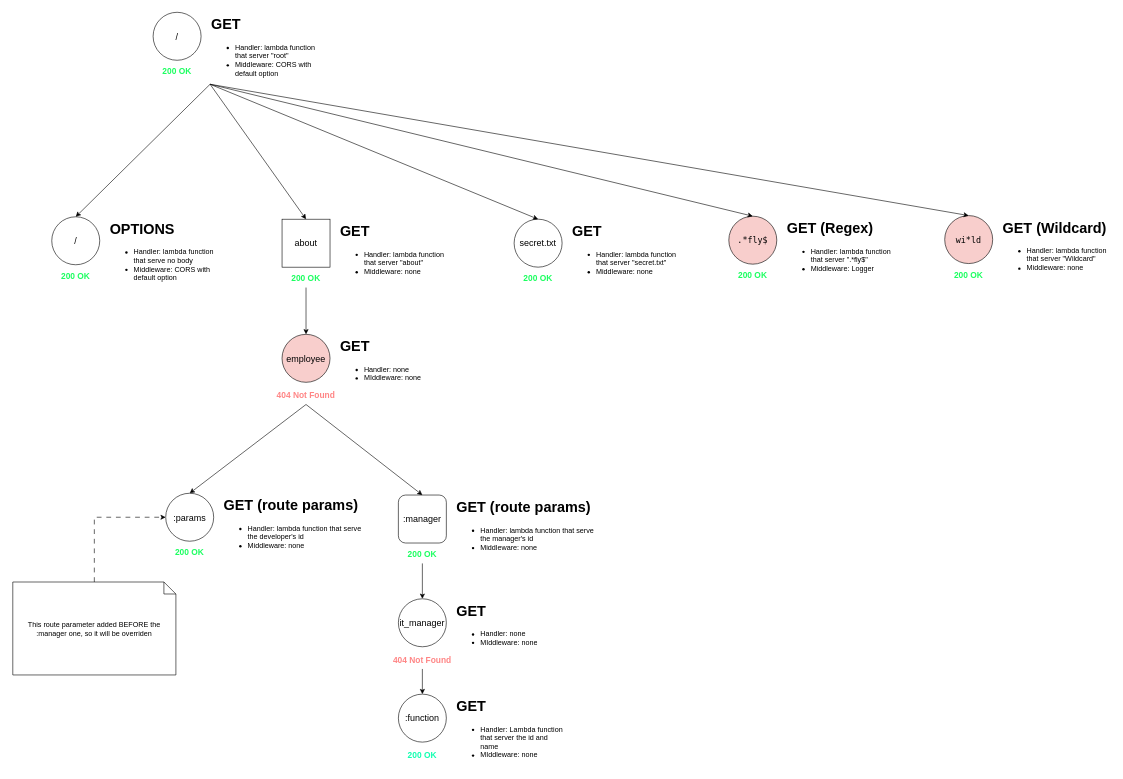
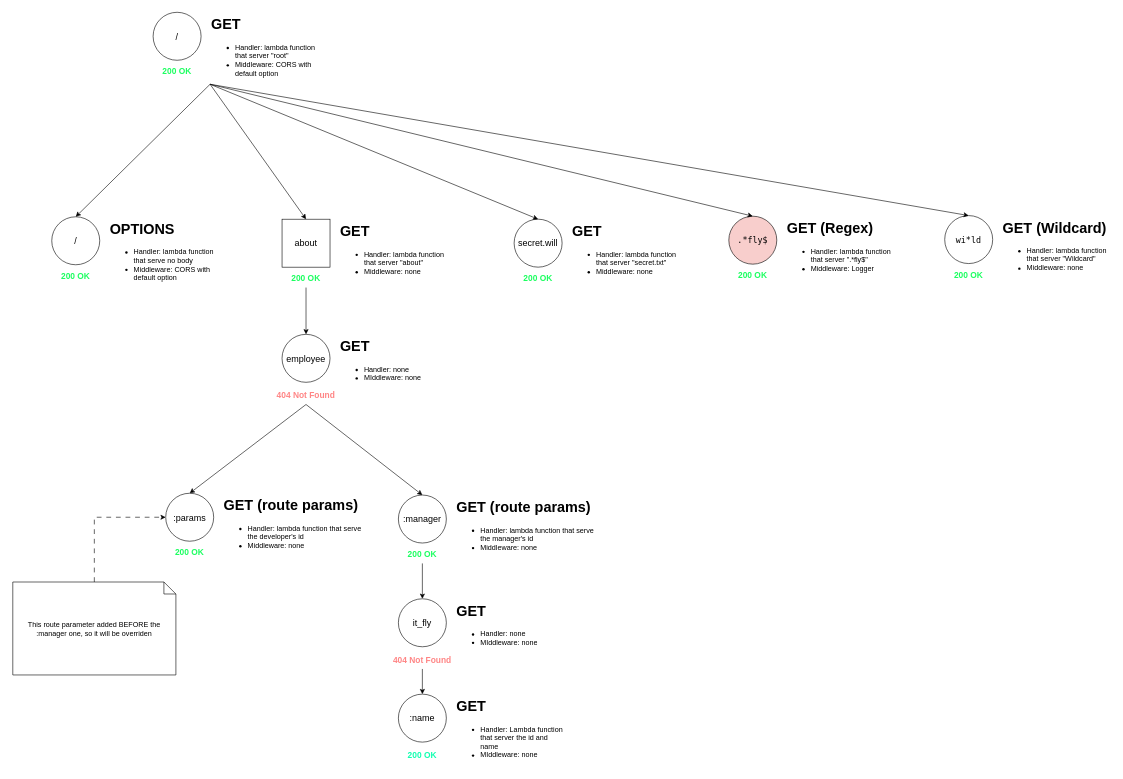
(969, 240) -> (969, 240)
(538, 243) -> (538, 243)
(306, 359) -> (306, 359)
(422, 519) -> (422, 519)
(422, 623) -> (422, 623)
(422, 719) -> (422, 719)
